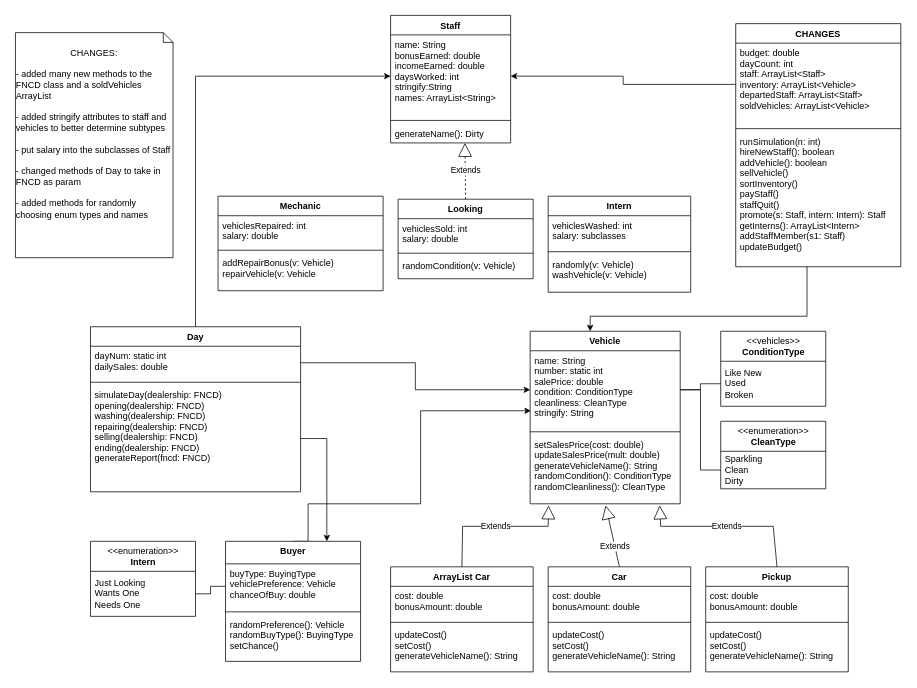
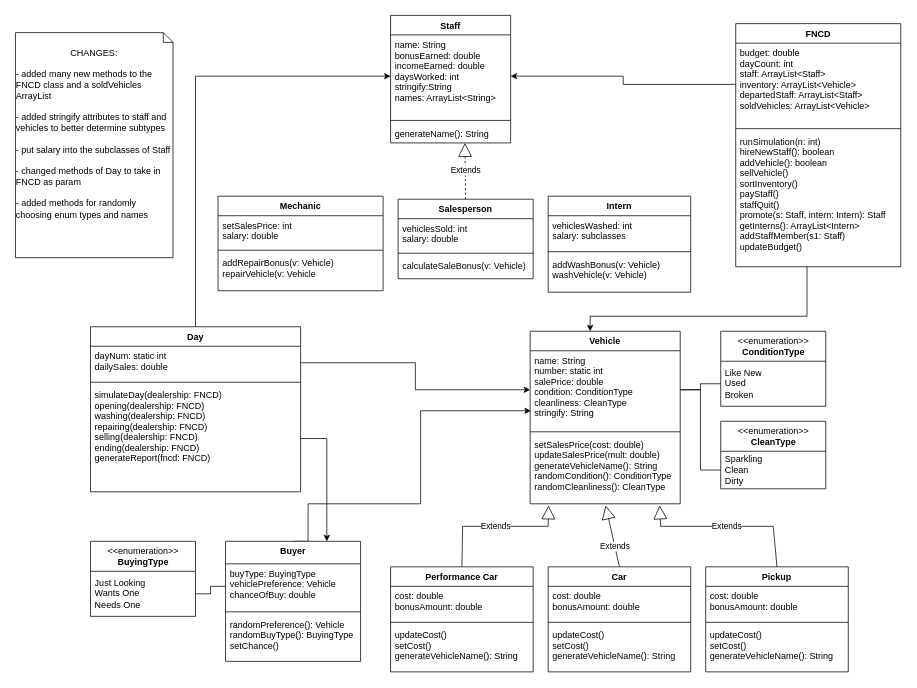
(818, 34) -> (818, 34)
(444, 134) -> (446, 134)
(465, 209) -> (465, 209)
(268, 226) -> (262, 226)
(597, 265) -> (608, 265)
(463, 266) -> (469, 266)
(773, 347) -> (773, 347)
(143, 557) -> (143, 557)
(461, 577) -> (461, 577)
